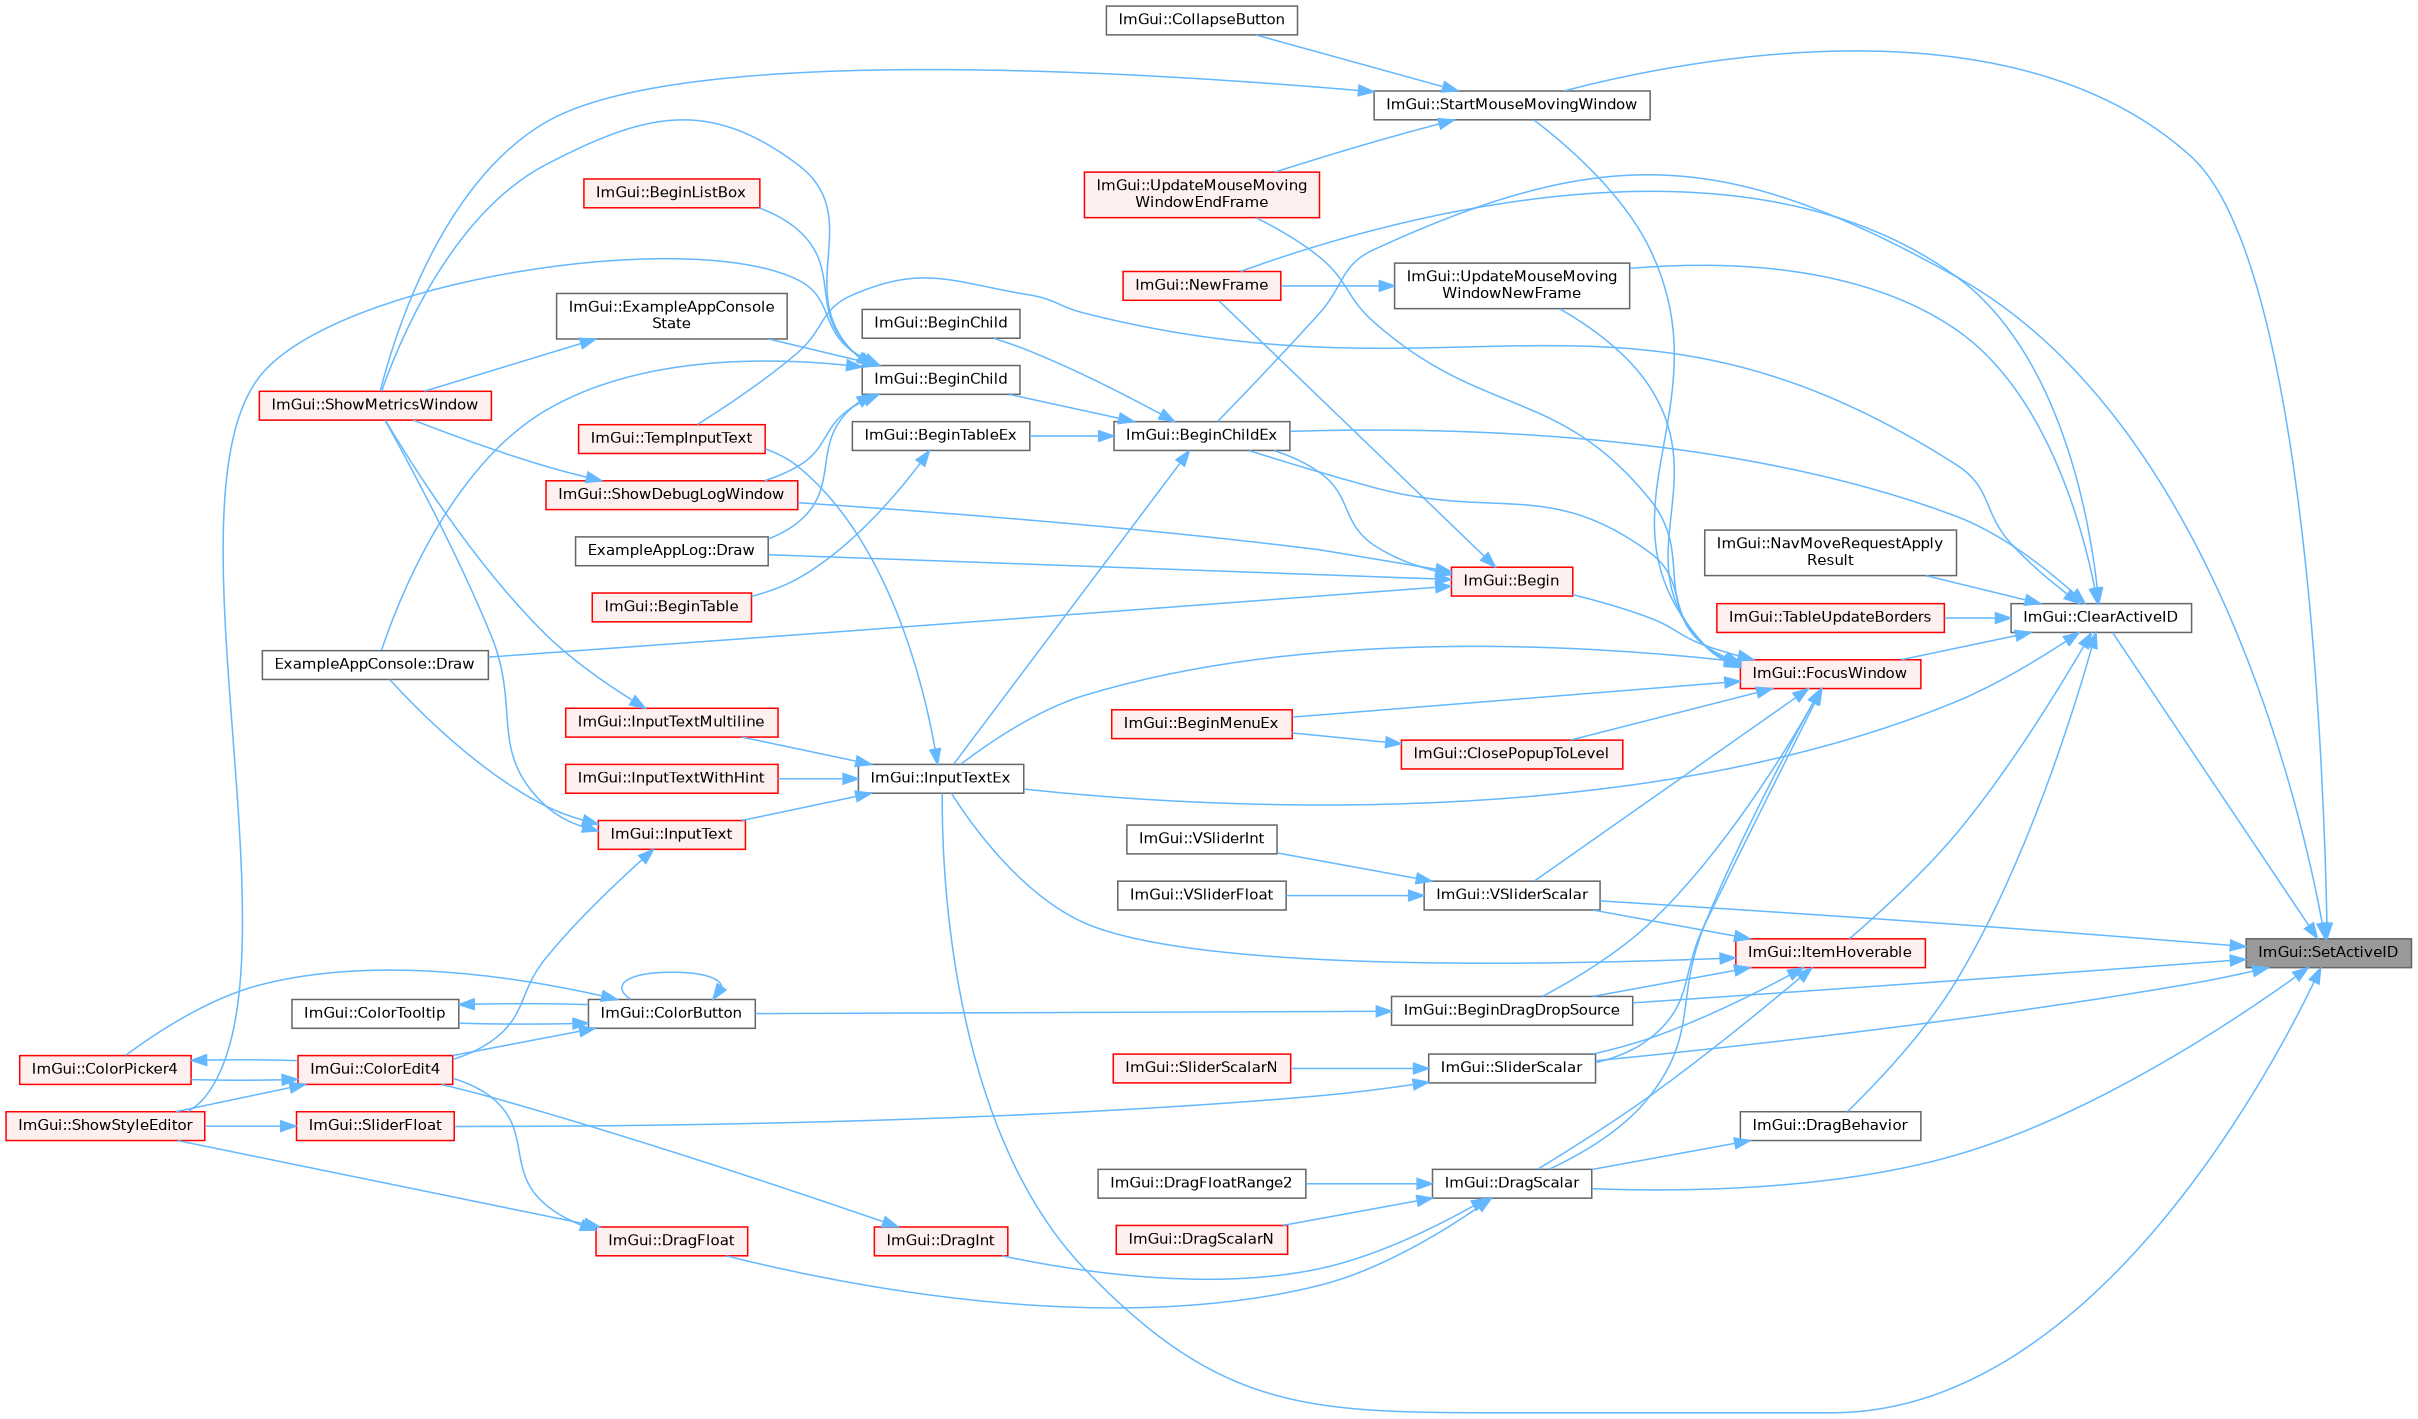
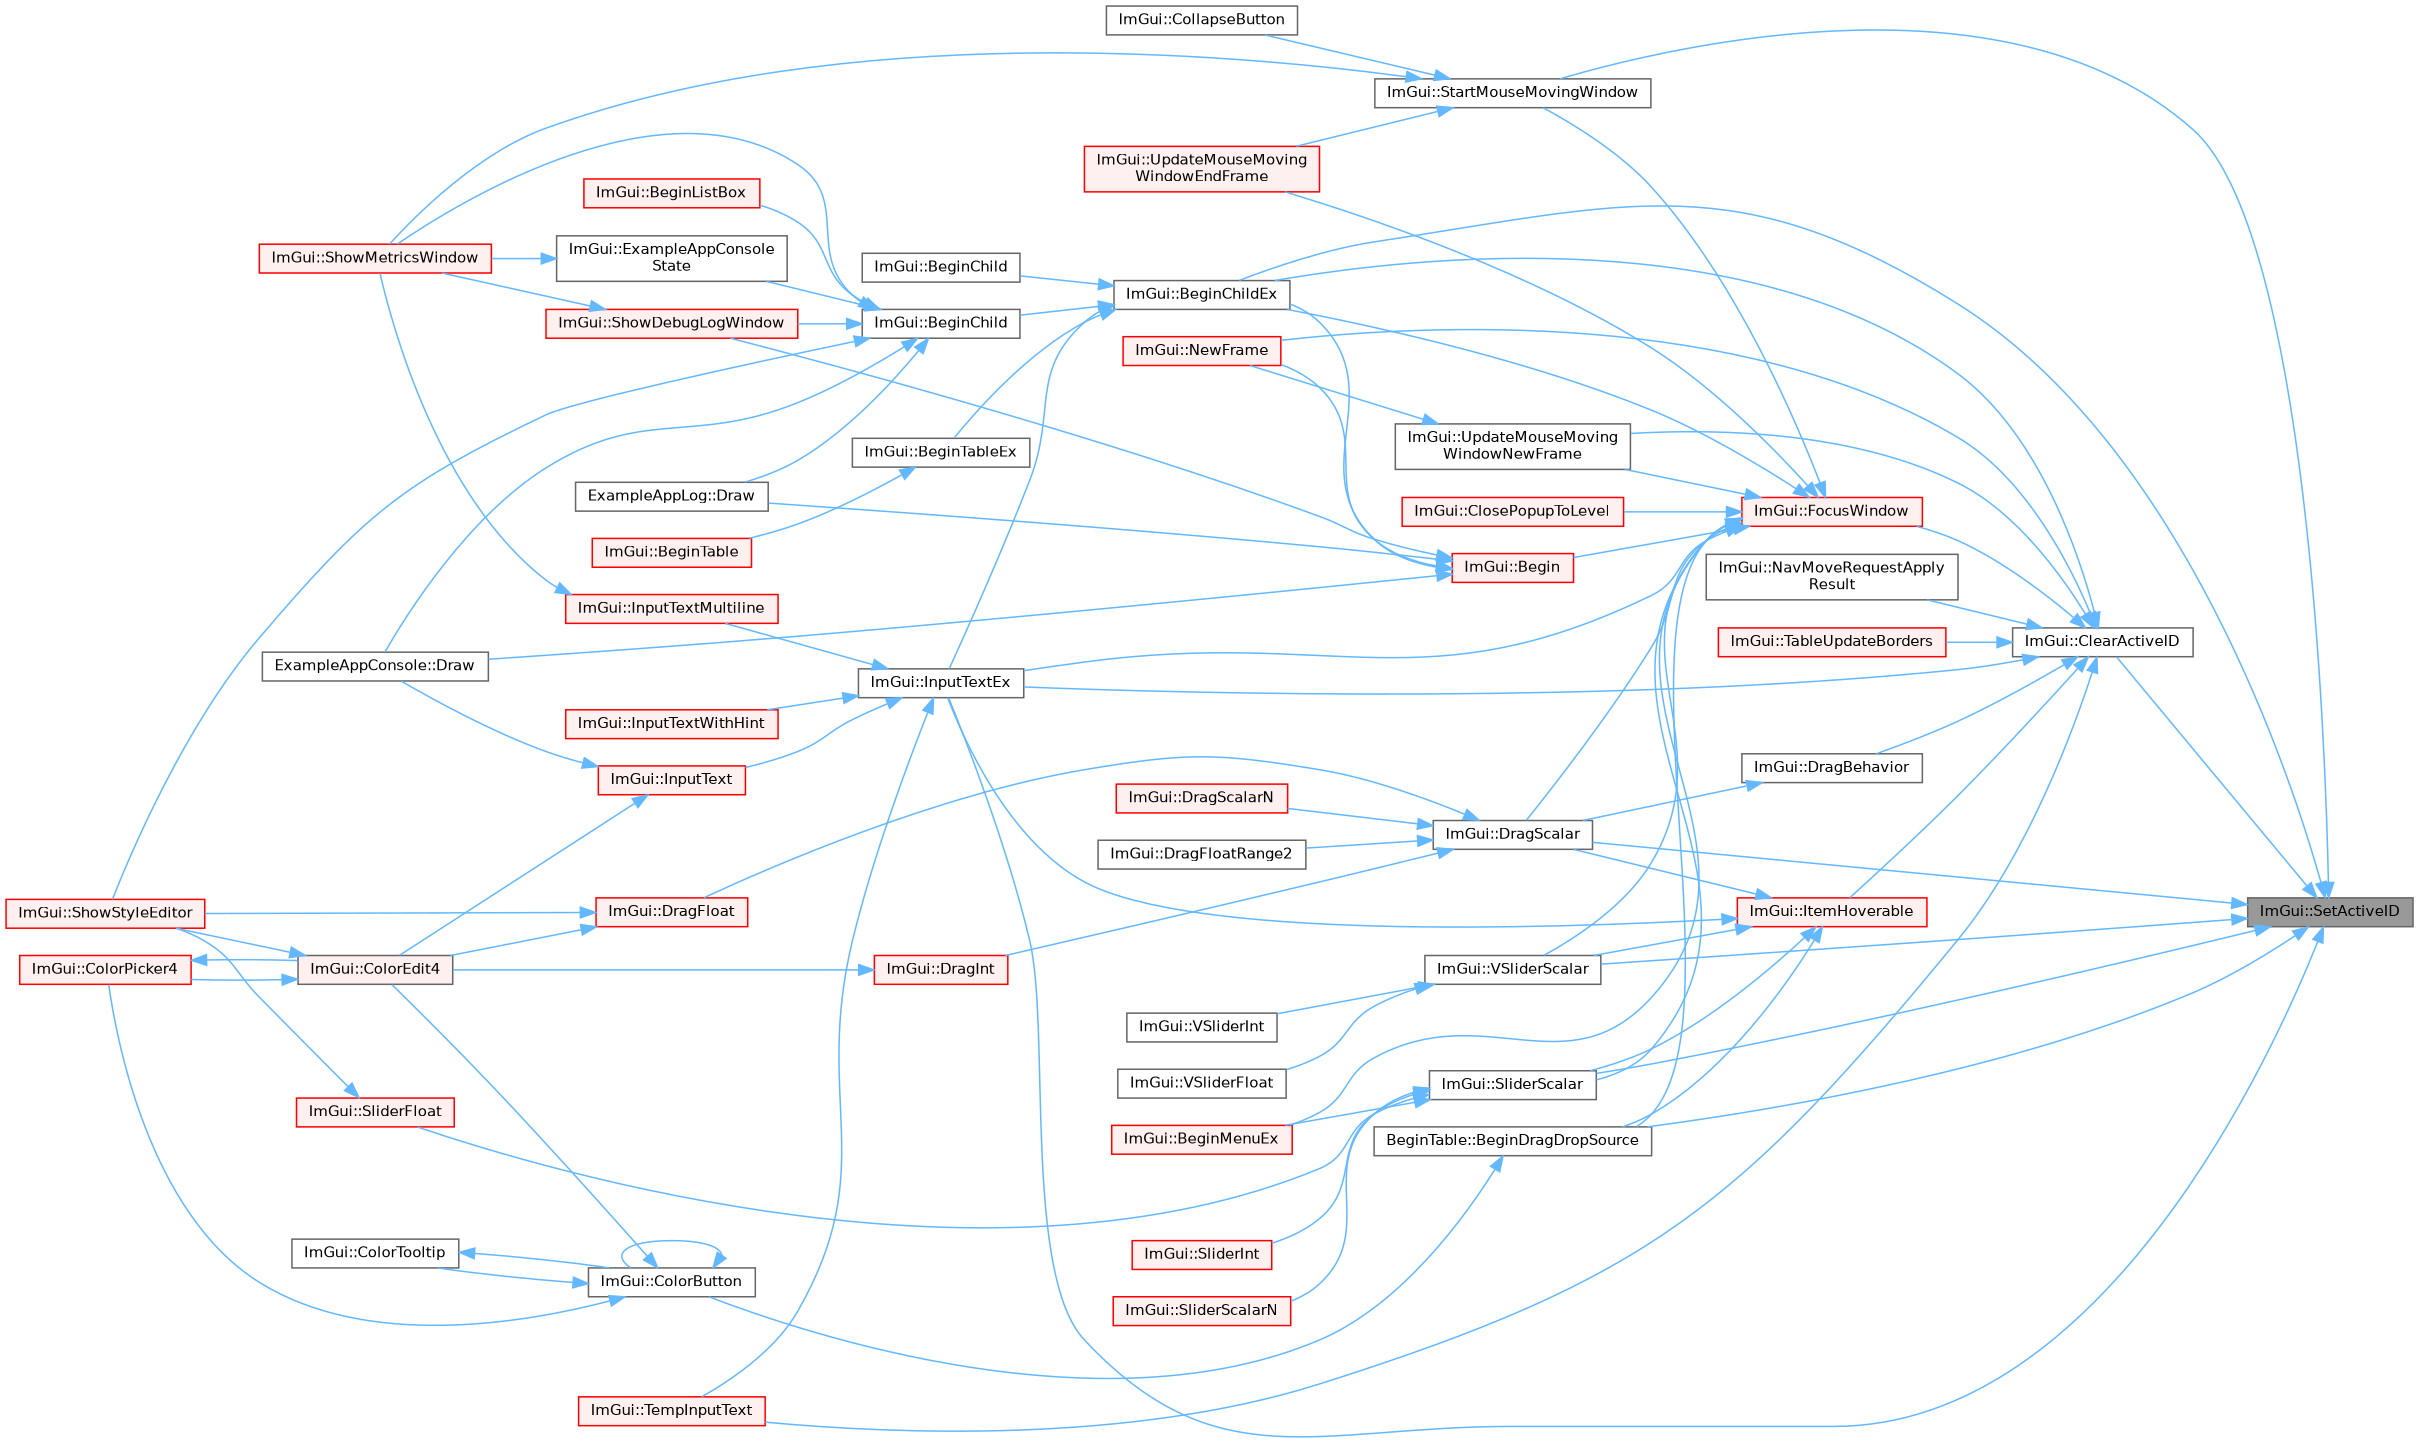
(488, 629) -> none
(1339, 738) -> (1350, 1114)
(1512, 1011) -> (1513, 1141)
(375, 1070) -> (375, 970)
none -> (1202, 1255)
